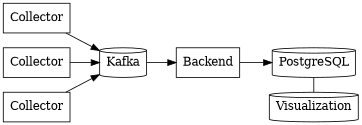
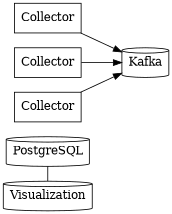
(208, 63) -> none
